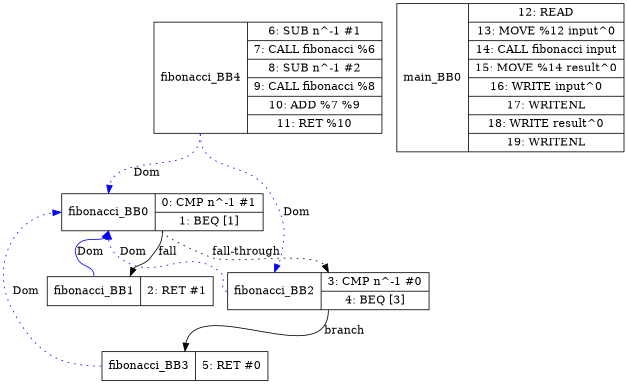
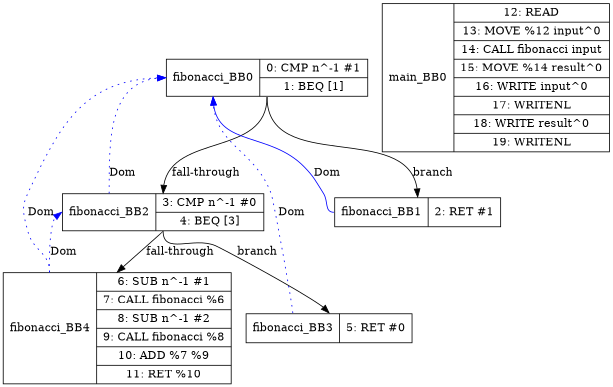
none -> (143, 249)
(168, 252) -> (433, 173)
(241, 260) -> (219, 144)
